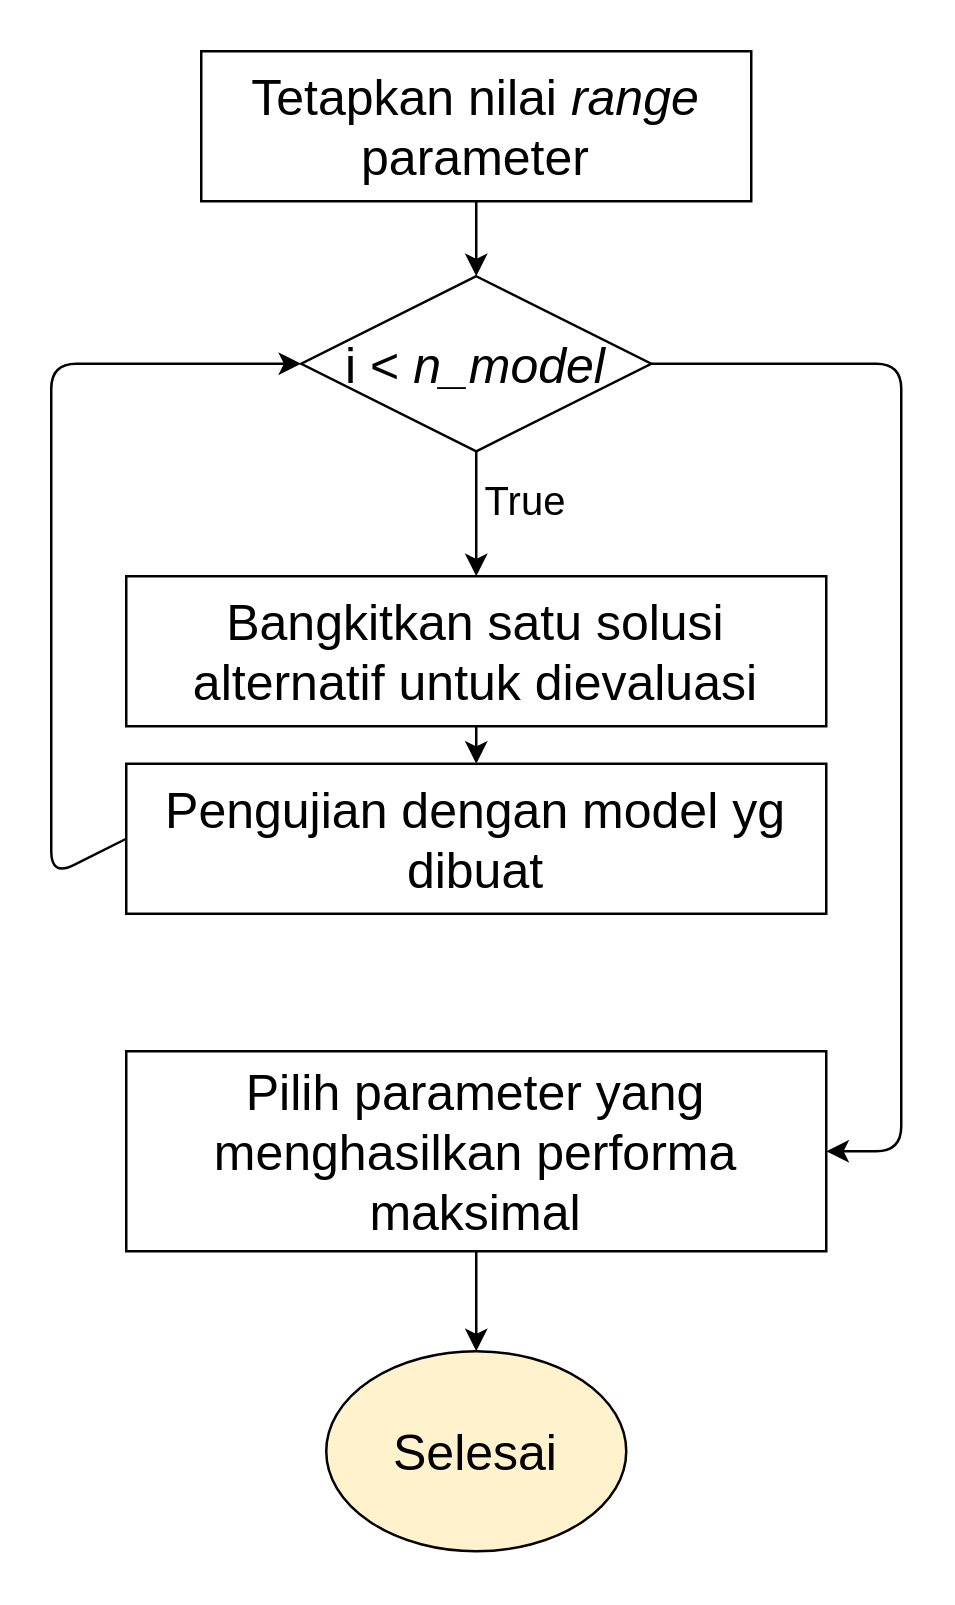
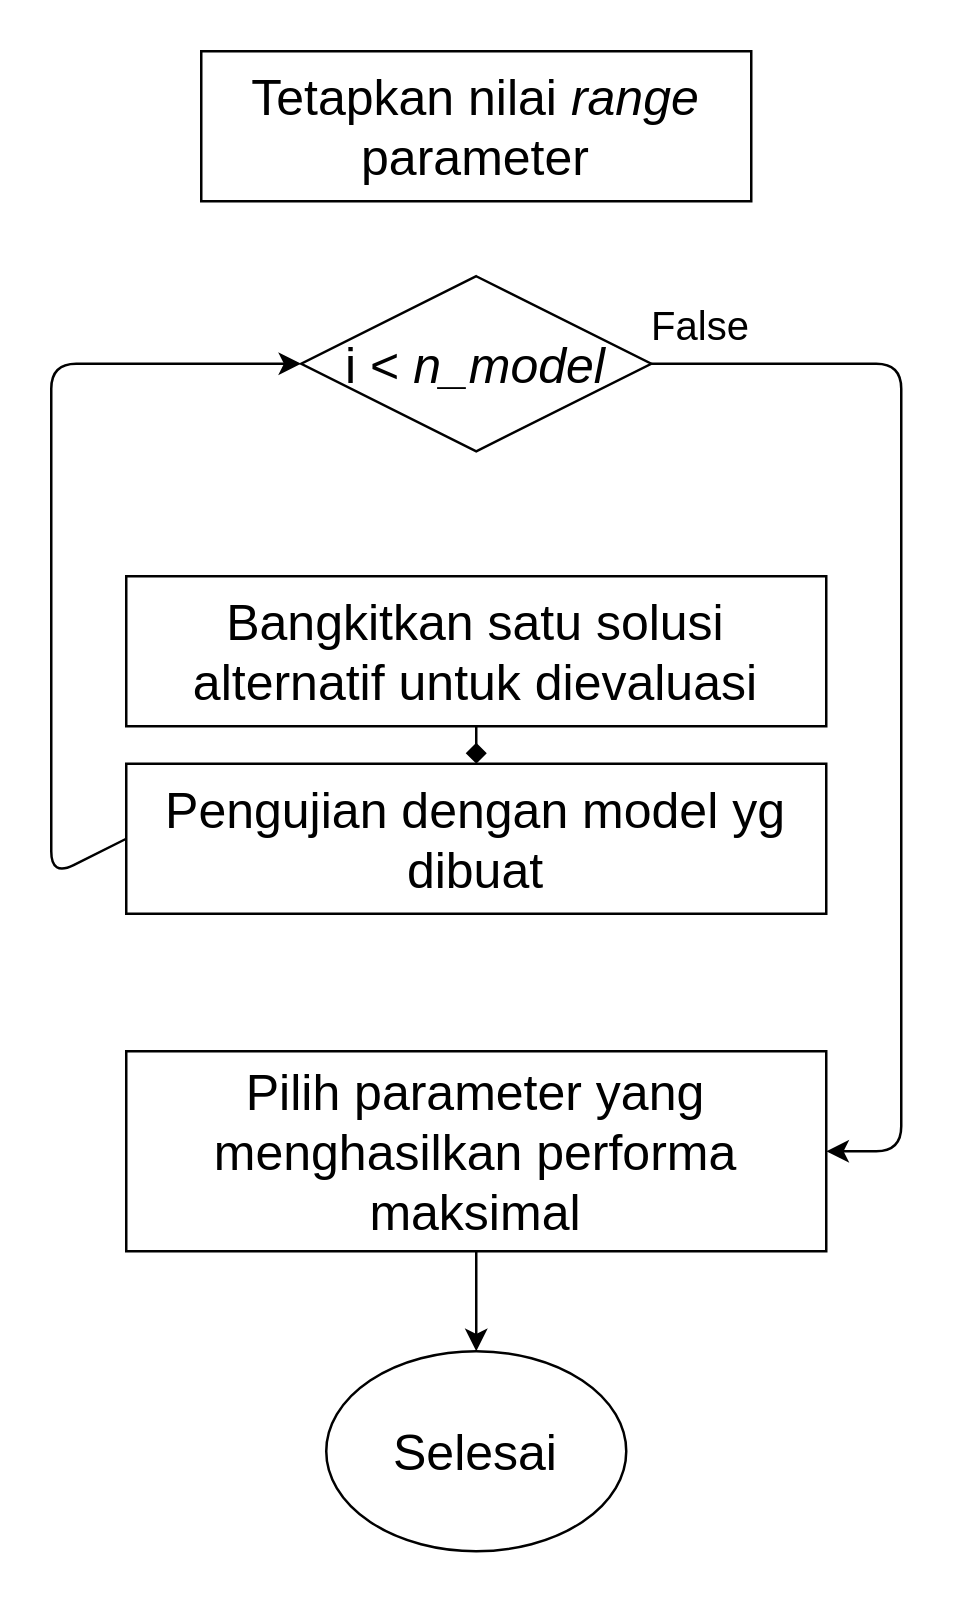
(476, 230) -> none
none -> (701, 326)
(526, 501) -> none
(476, 505) -> none
(476, 744) -> (476, 743)
(476, 1451) -> (476, 1451)
